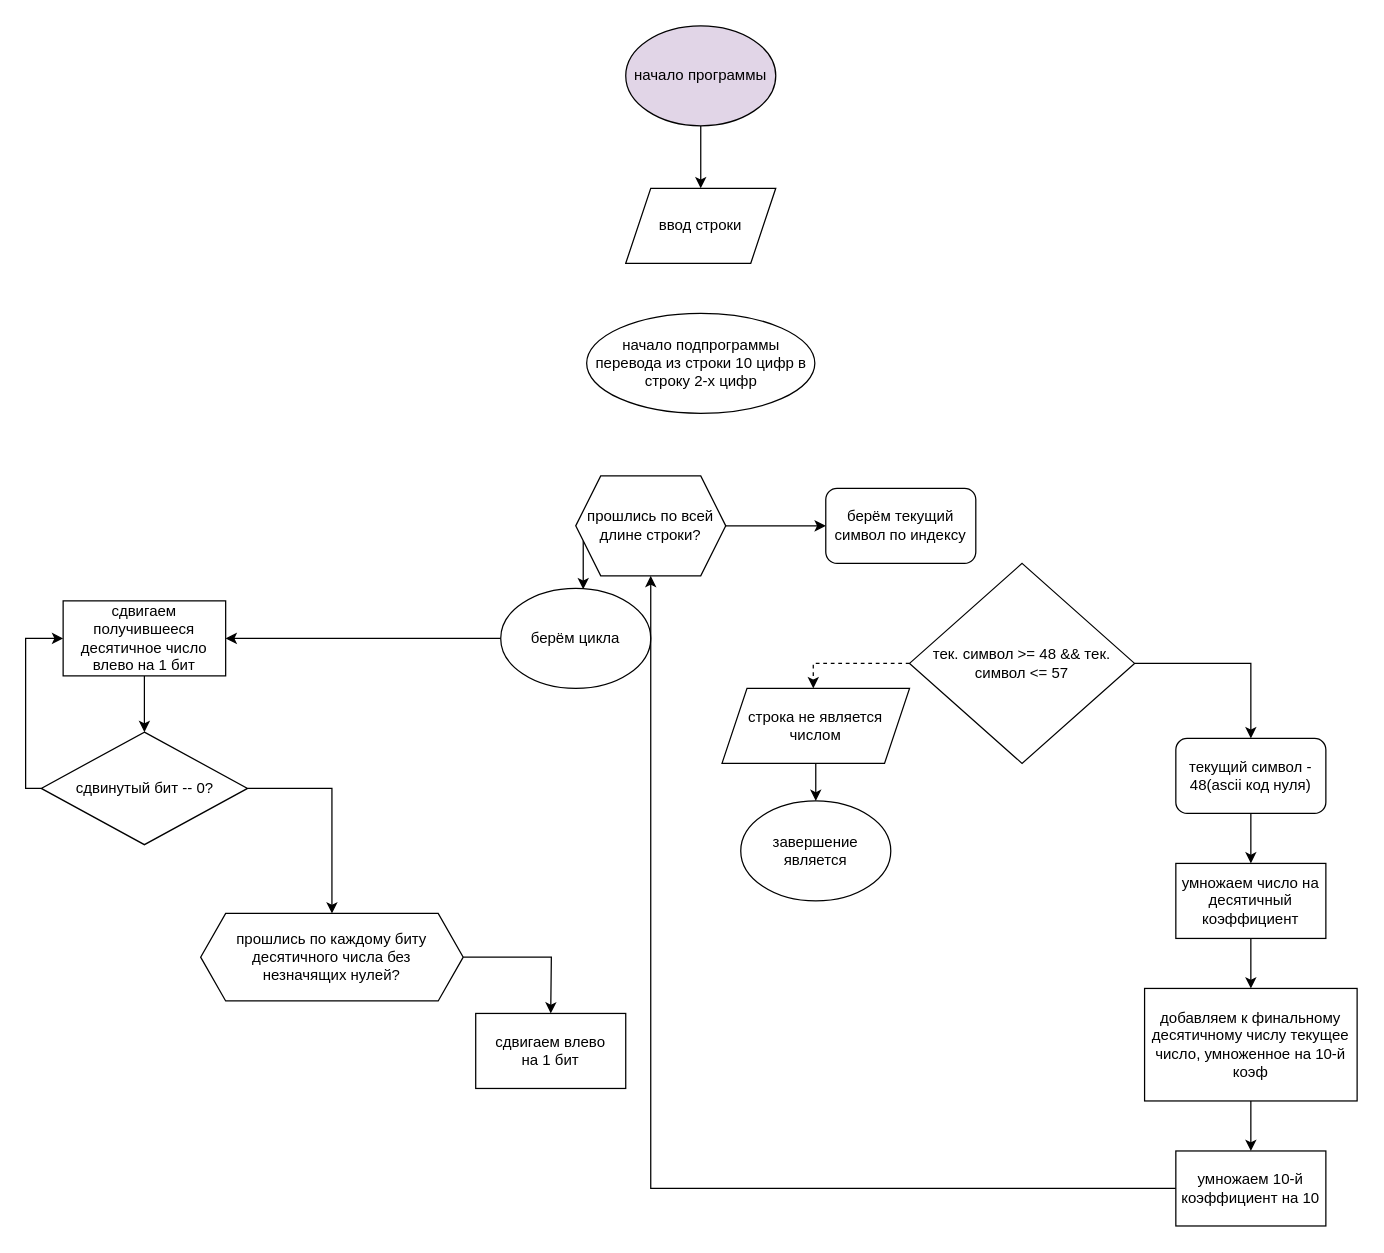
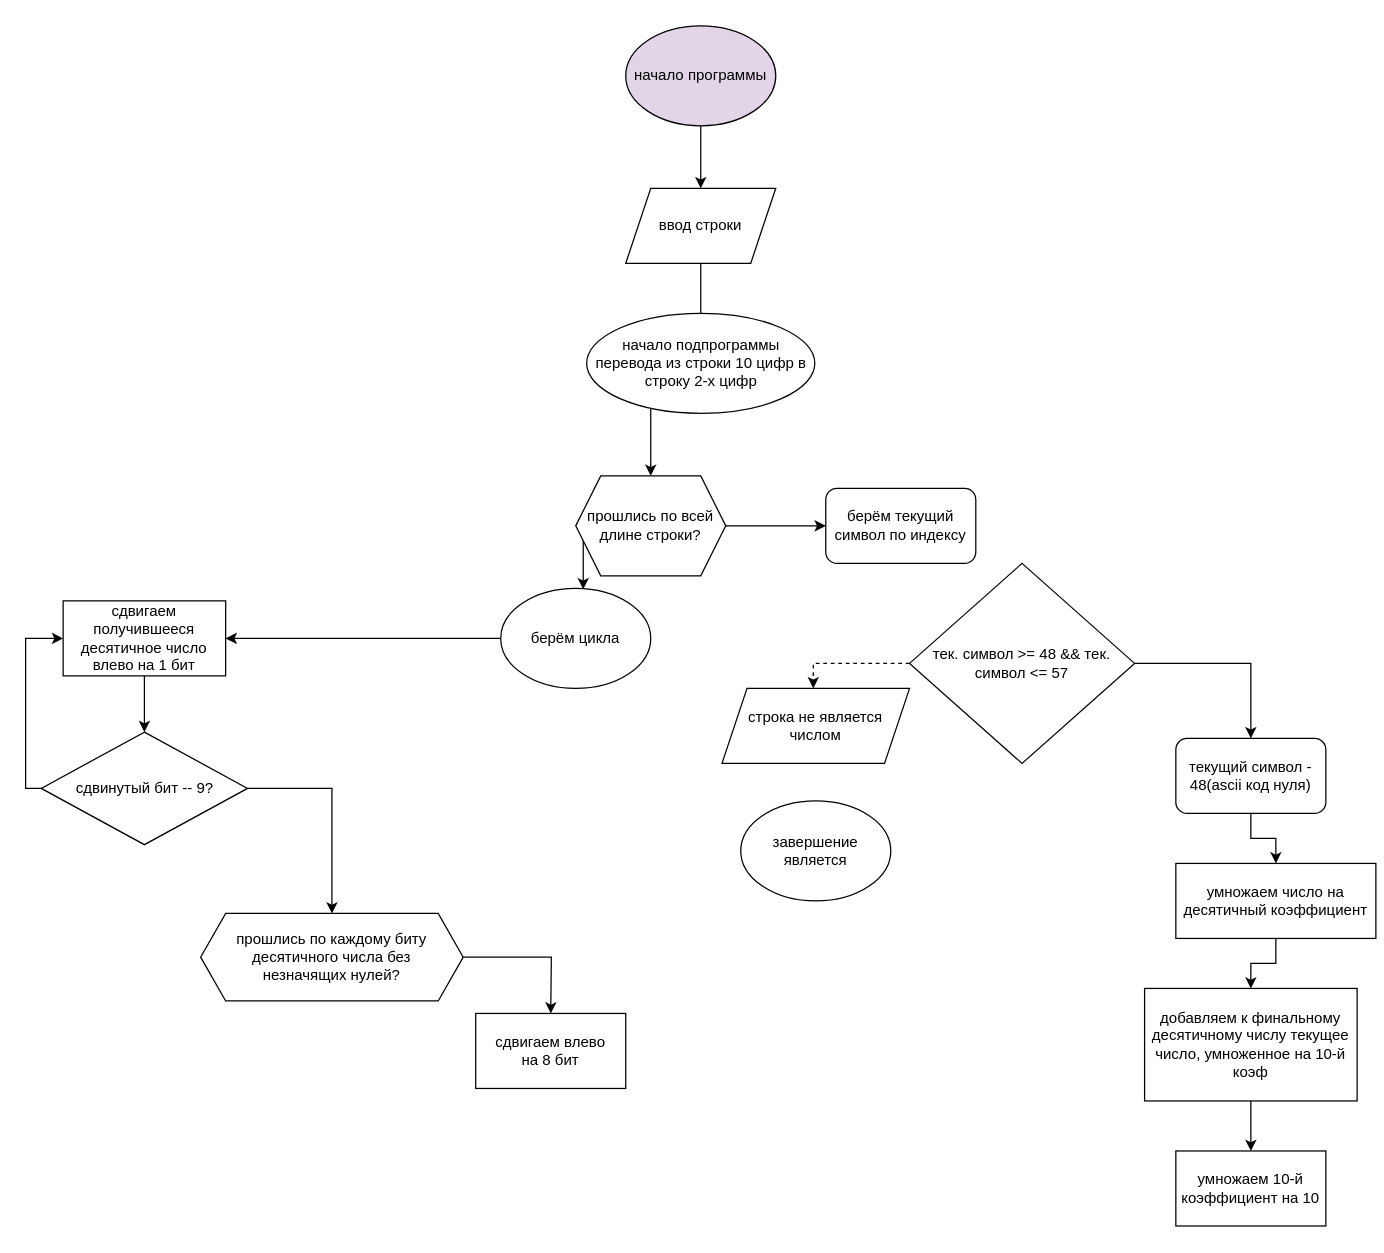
none -> (651, 438)
(816, 786) -> none
(145, 788) -> (145, 788)
(1251, 901) -> (1276, 901)
(551, 1051) -> (551, 1051)
(651, 1179) -> none
